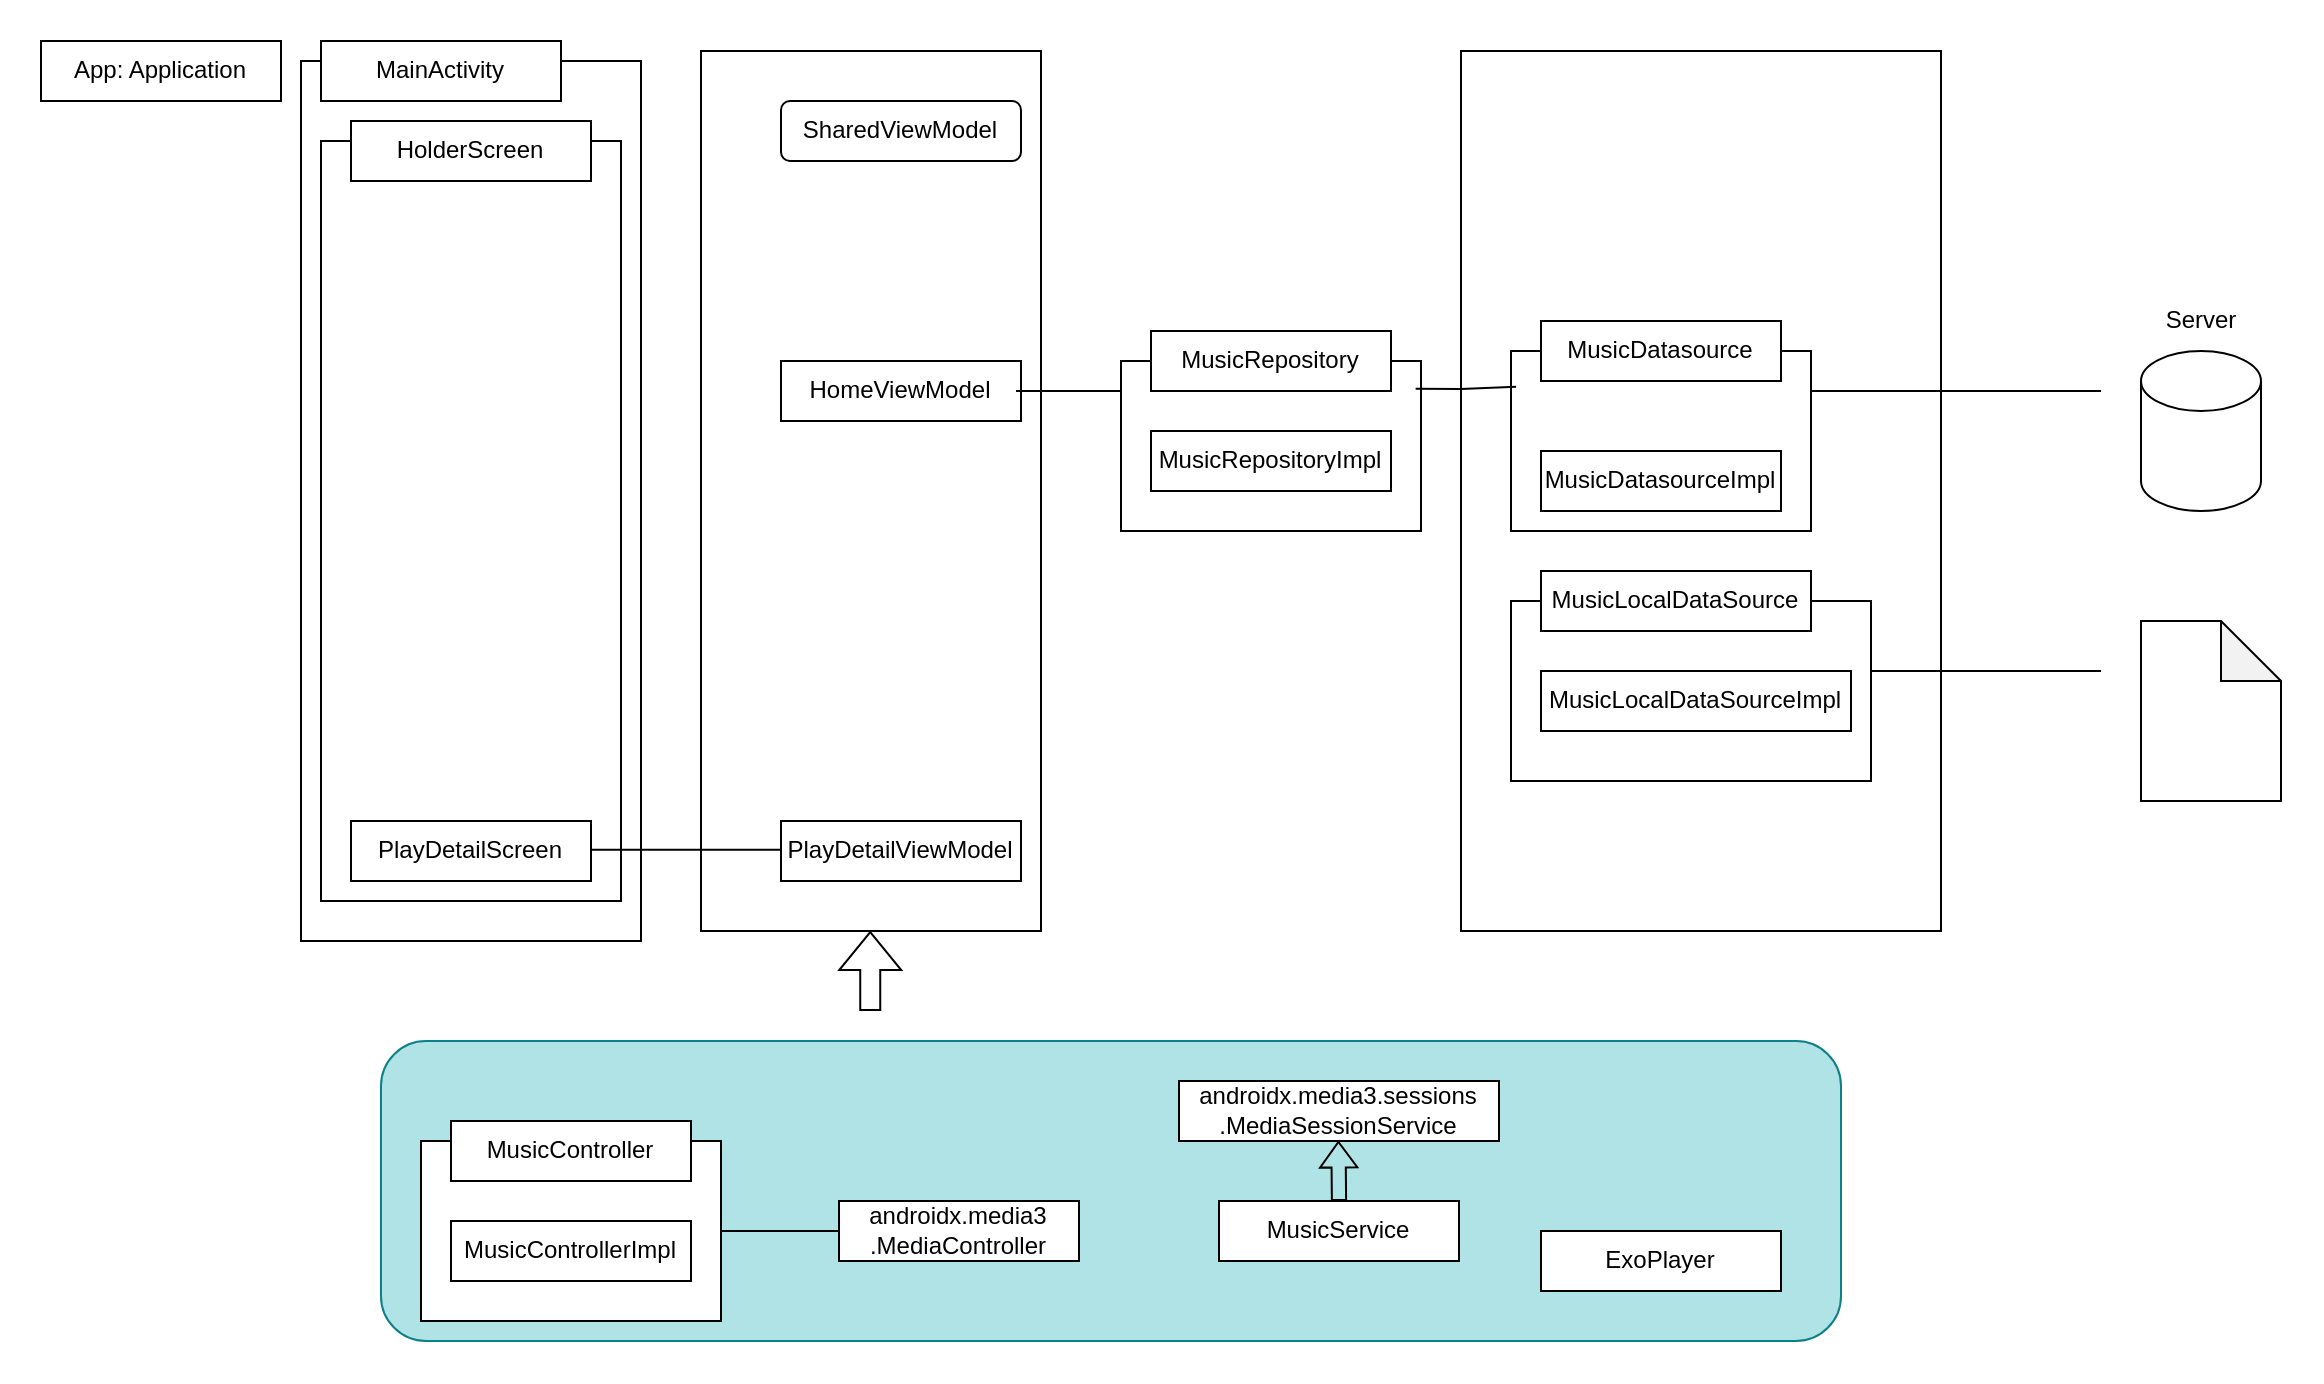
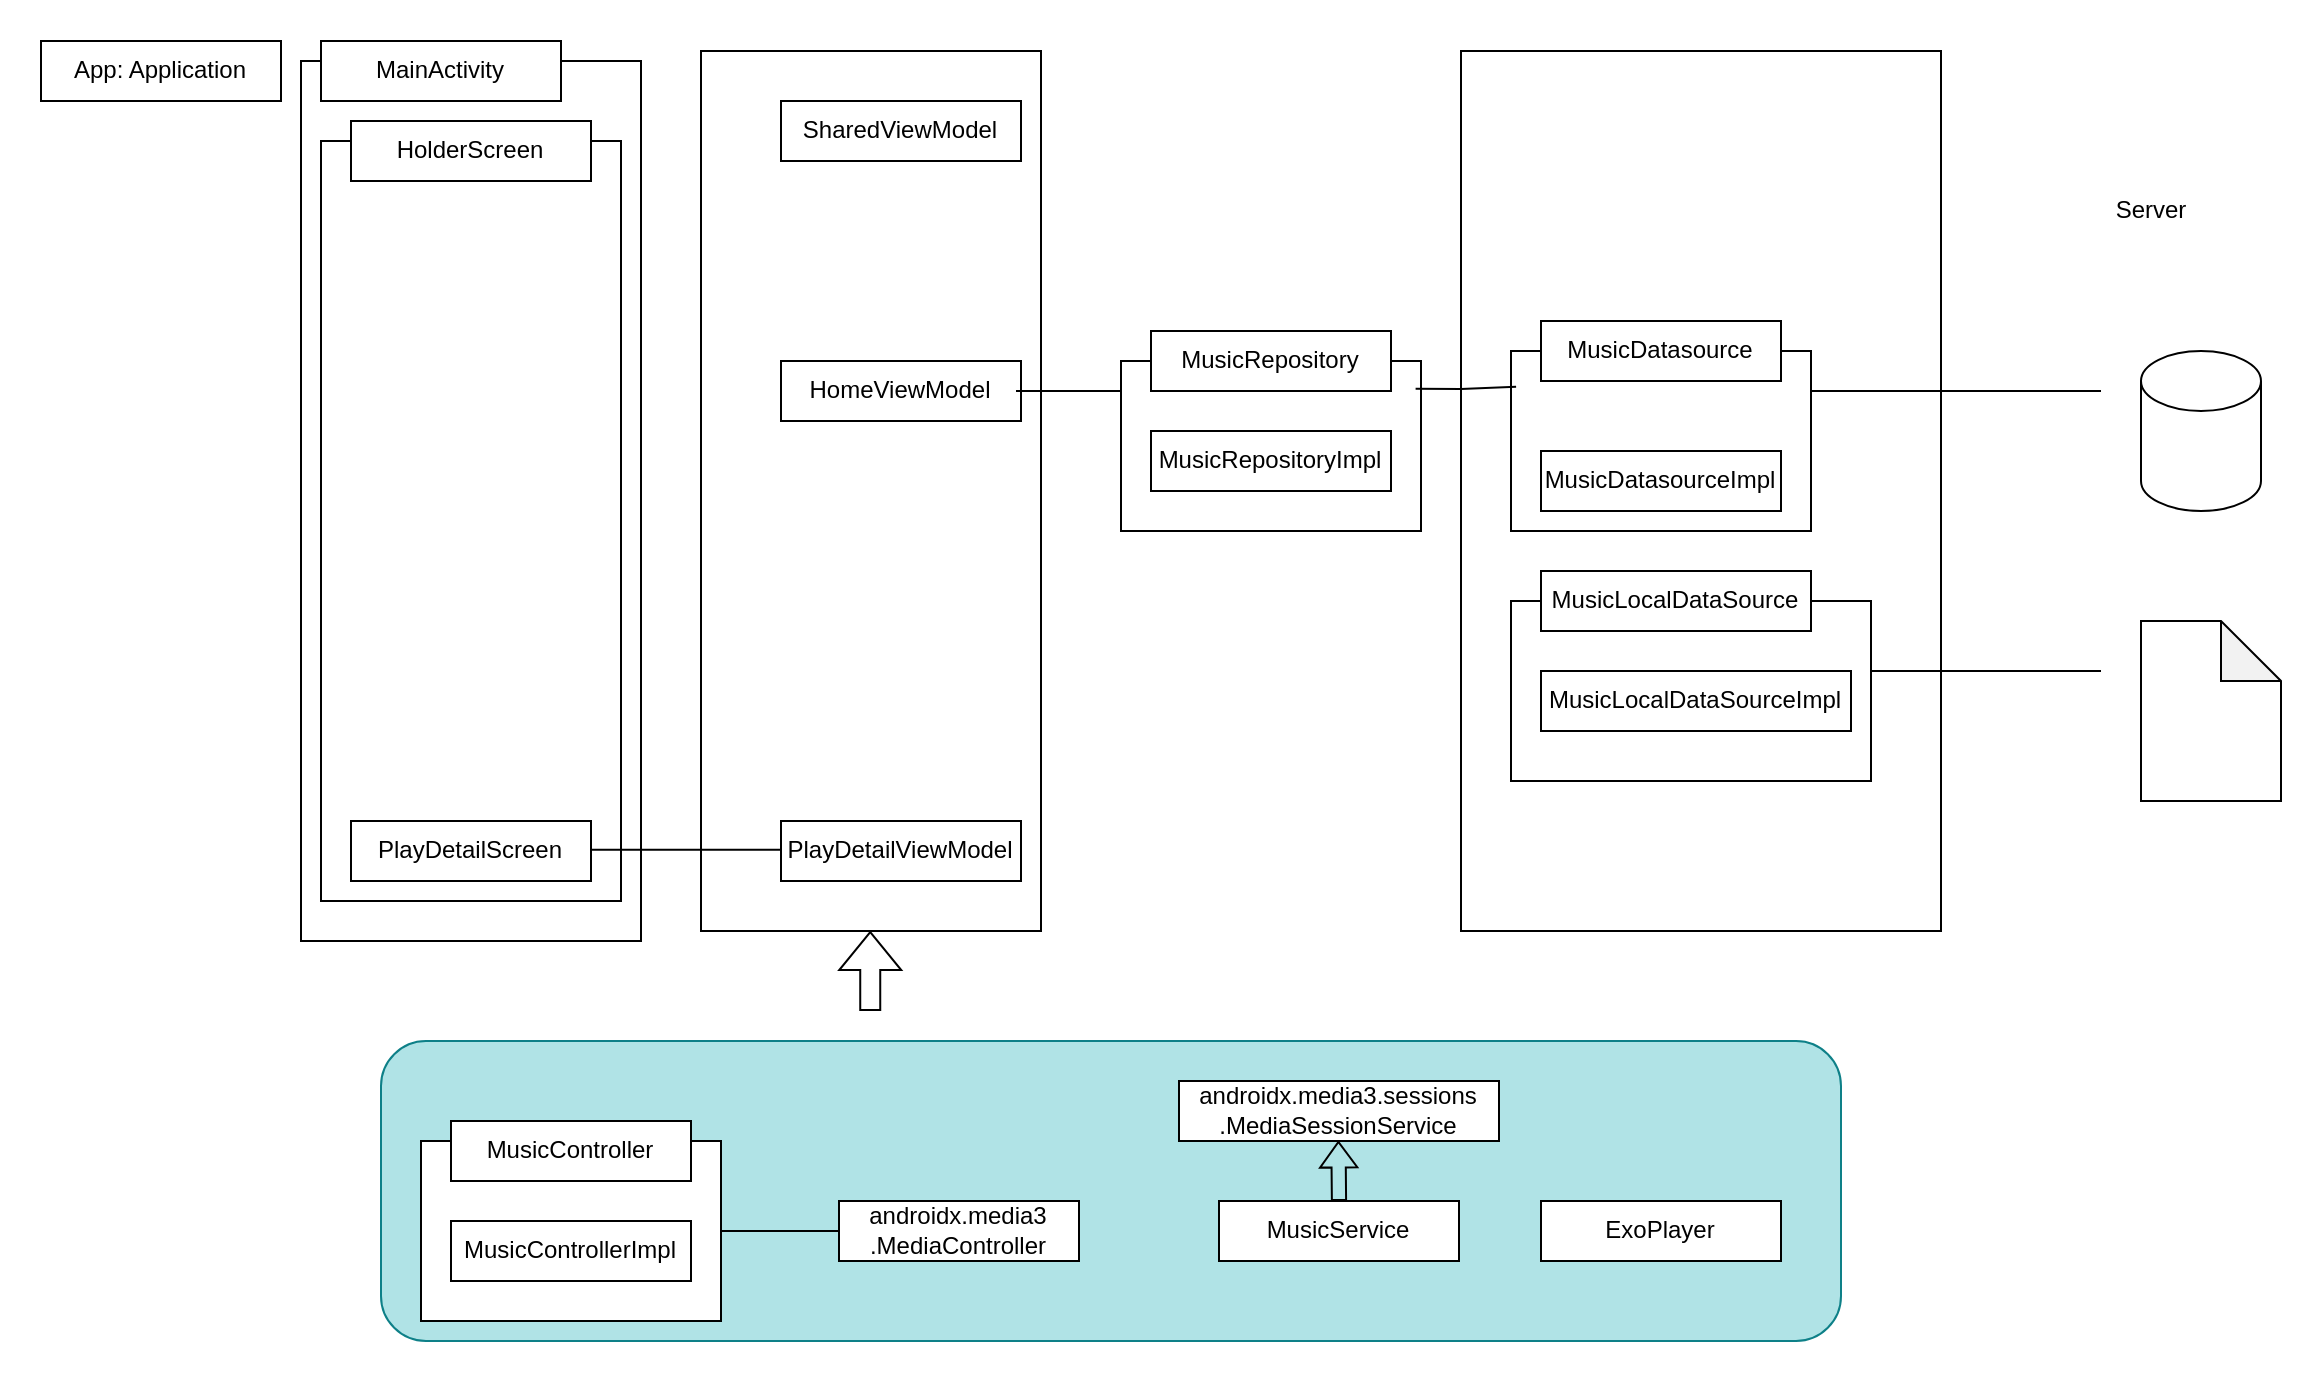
(901, 131) -> (901, 131)
(2201, 321) -> (2151, 211)
(1661, 1261) -> (1661, 1231)
